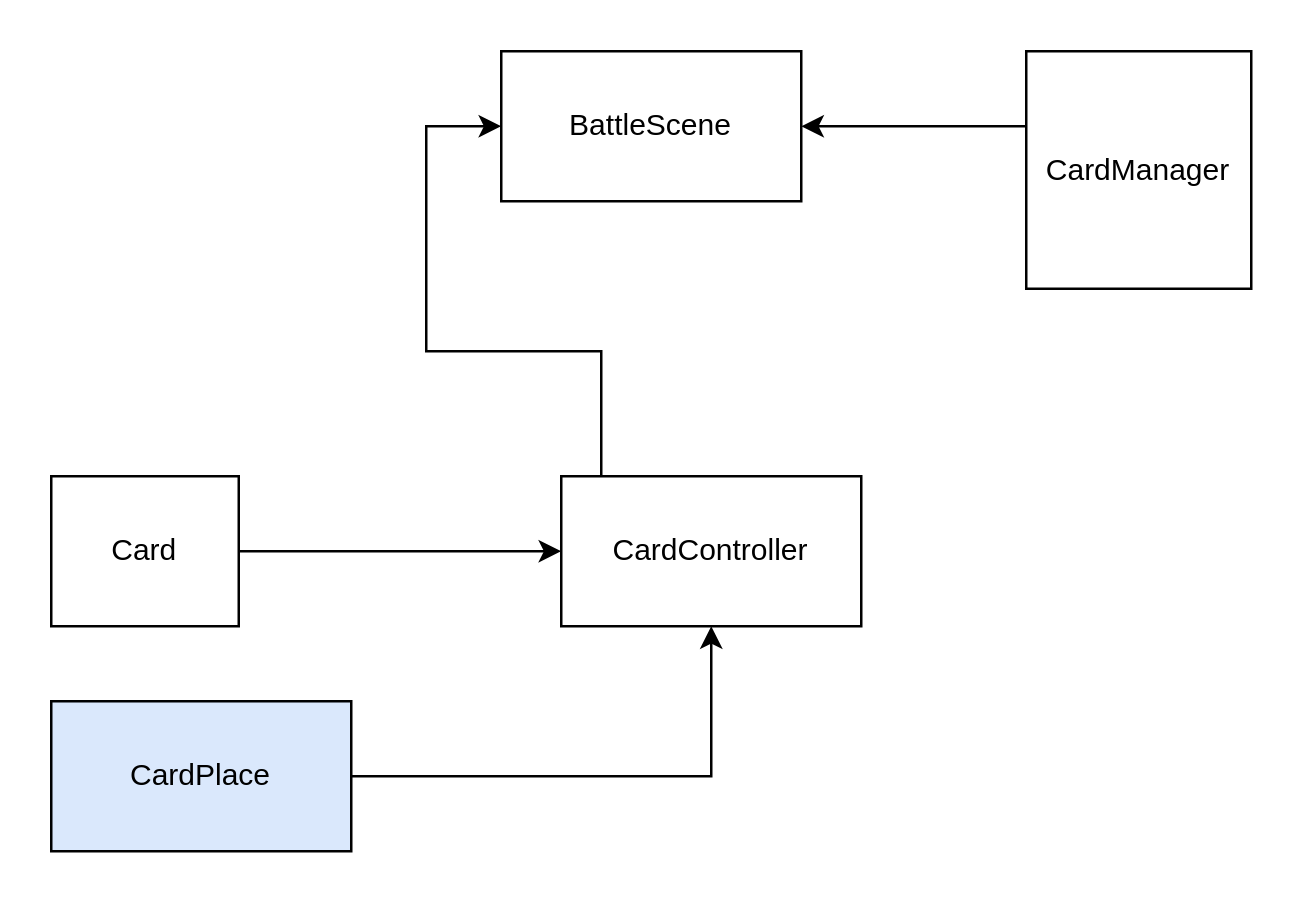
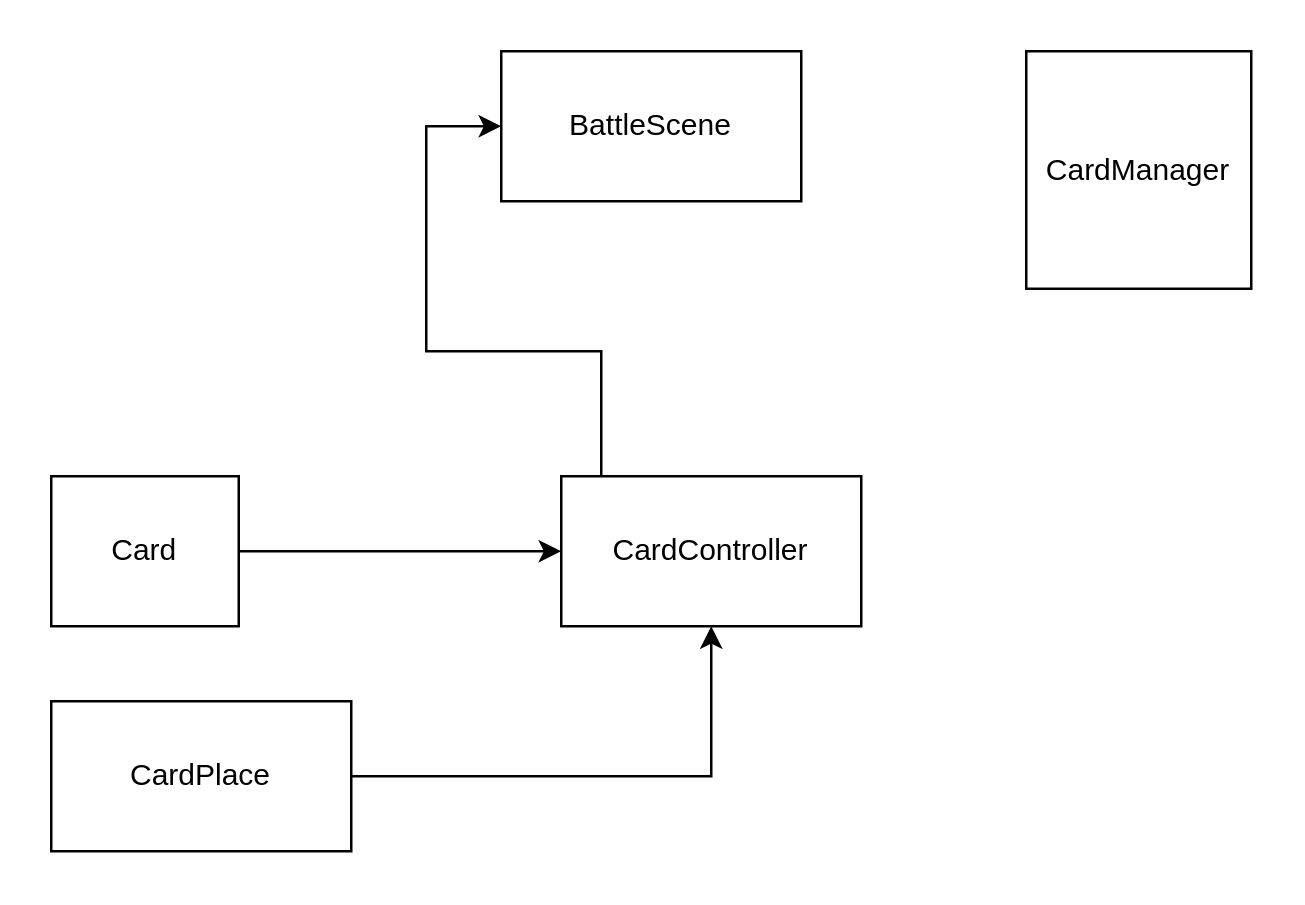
(923, 126) -> none
(201, 776) -> (201, 776)
